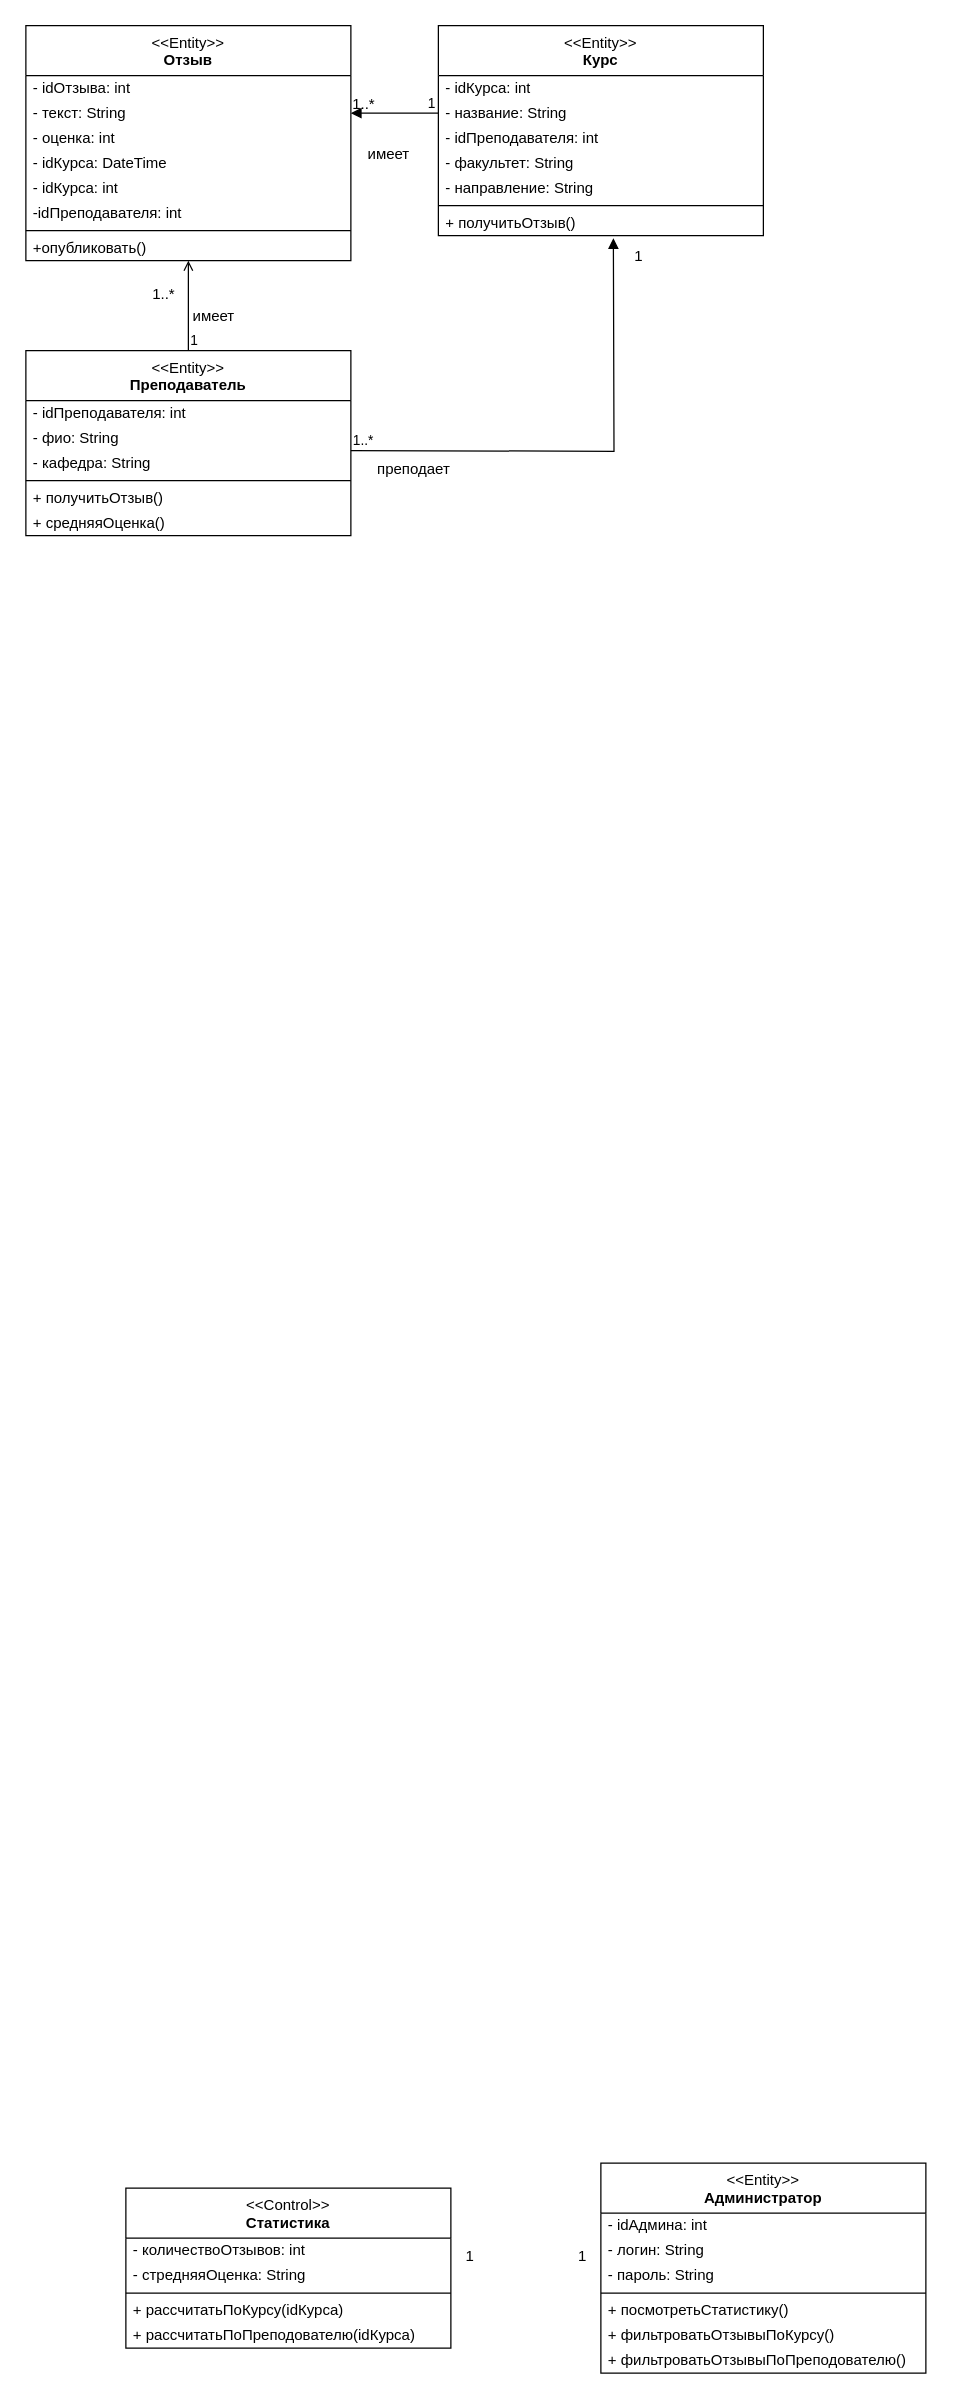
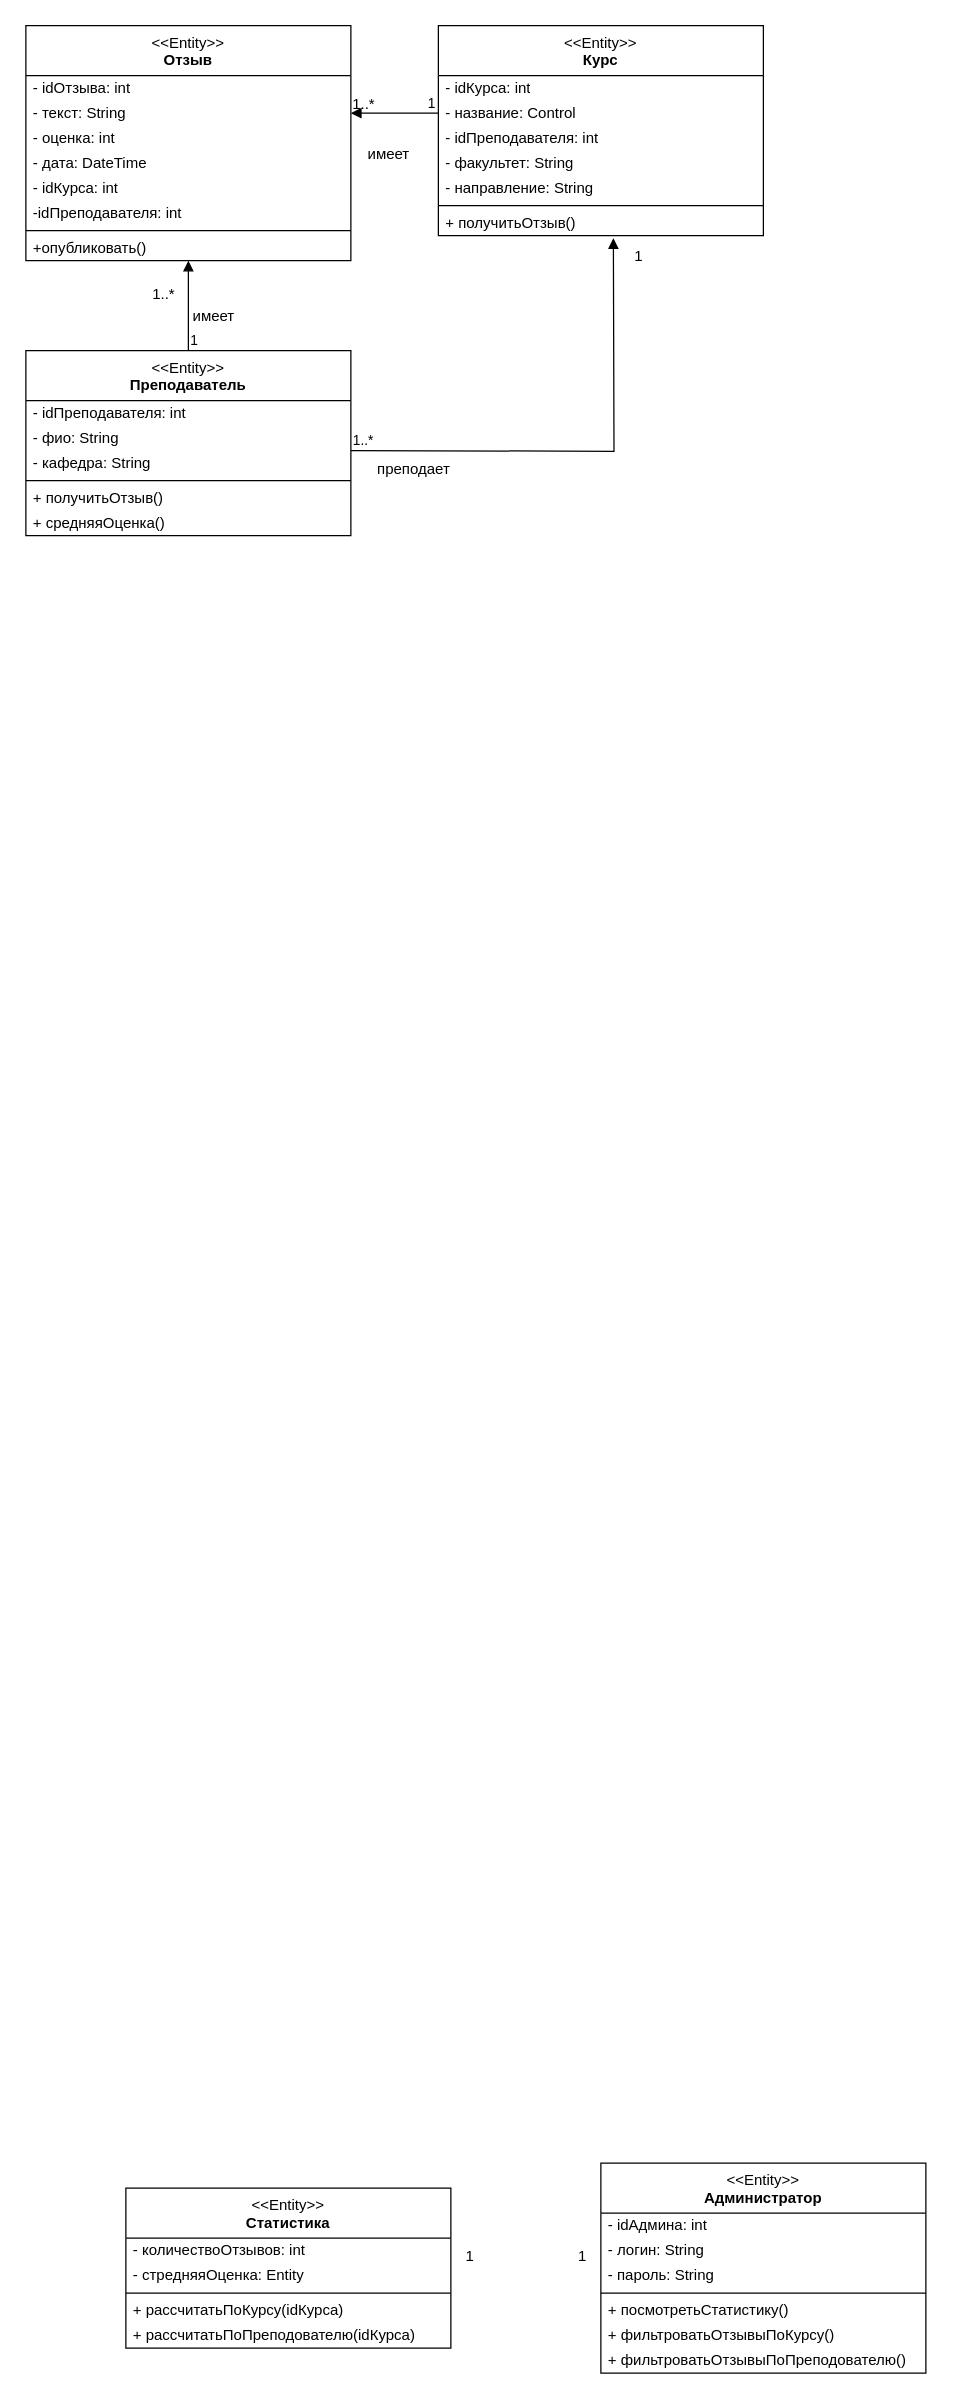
(513, 113) -> (518, 113)
(103, 163) -> (93, 163)
(188, 268) -> (188, 272)
(288, 2215) -> (288, 2215)
(226, 2276) -> (226, 2276)
